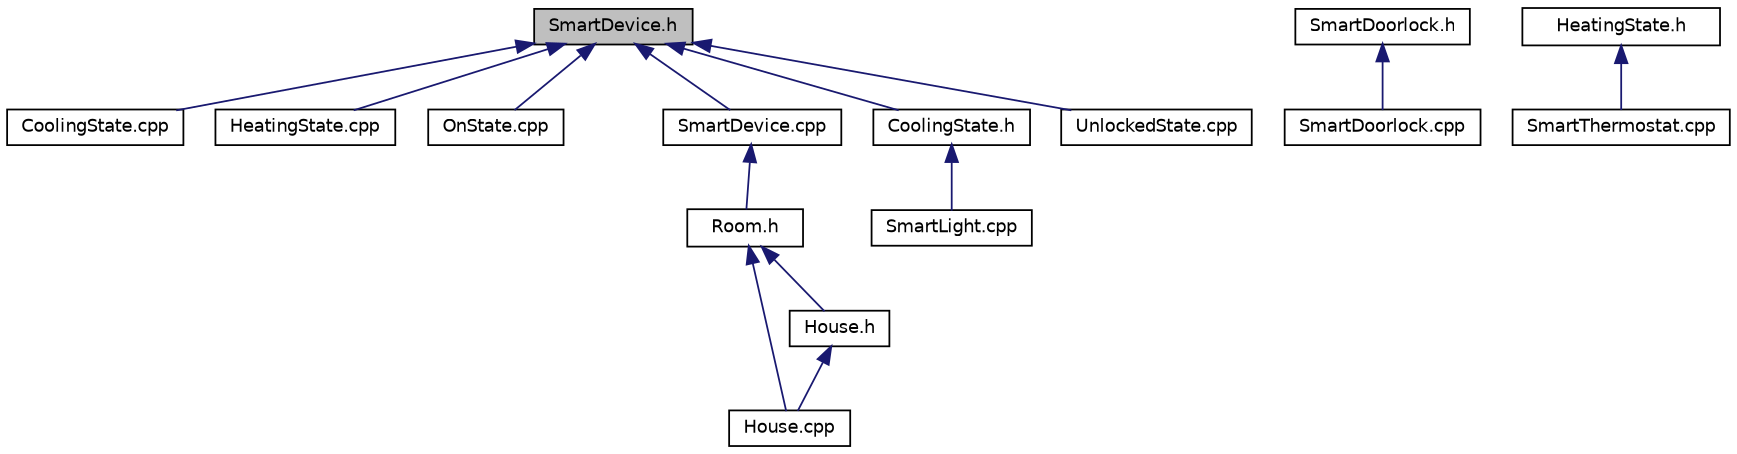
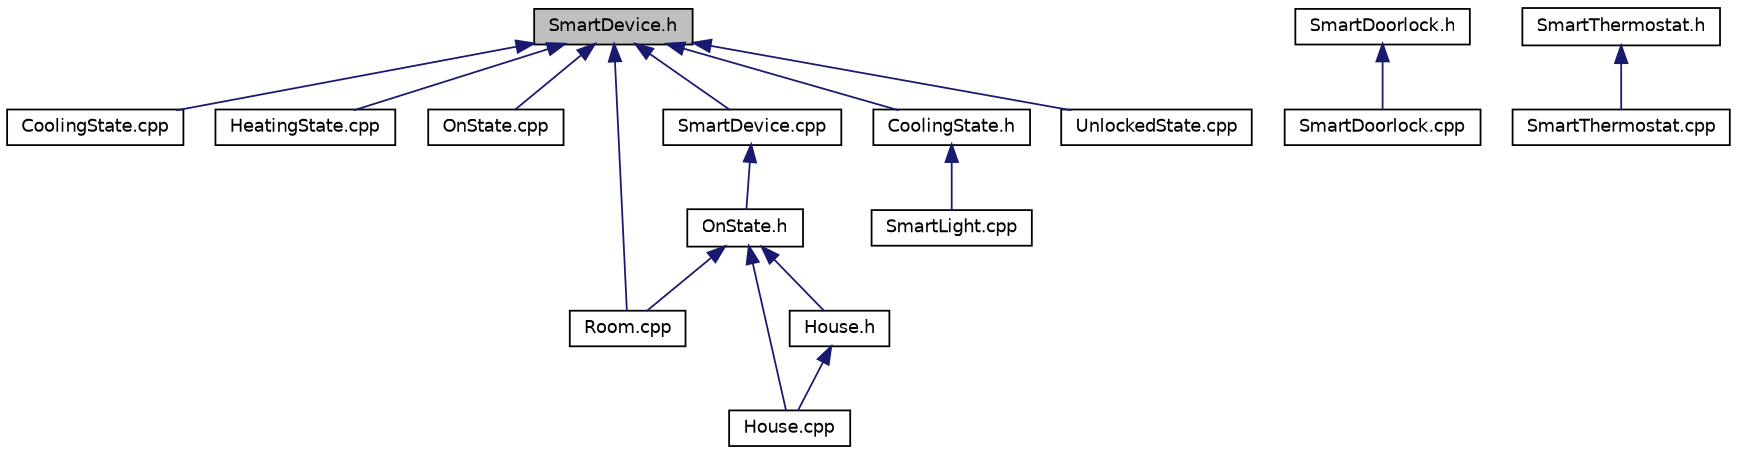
(1621, 27) -> (1621, 27)
(745, 228) -> (745, 228)
none -> (628, 329)
